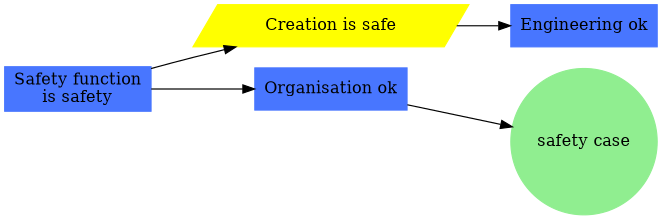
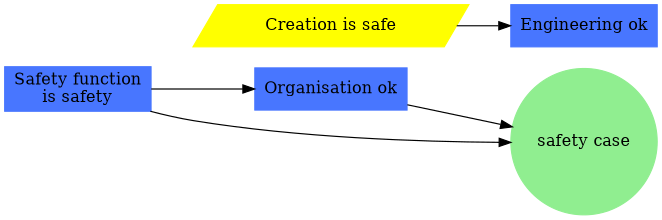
(188, 59) -> (324, 135)
